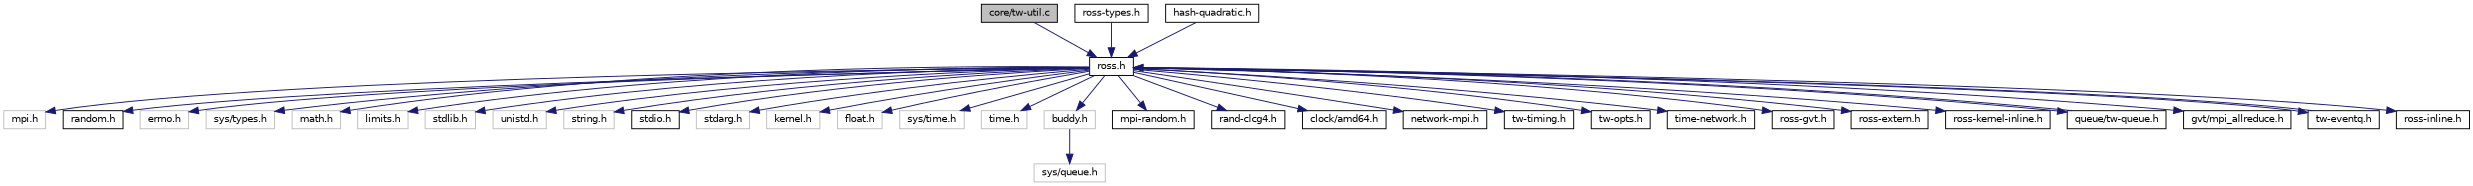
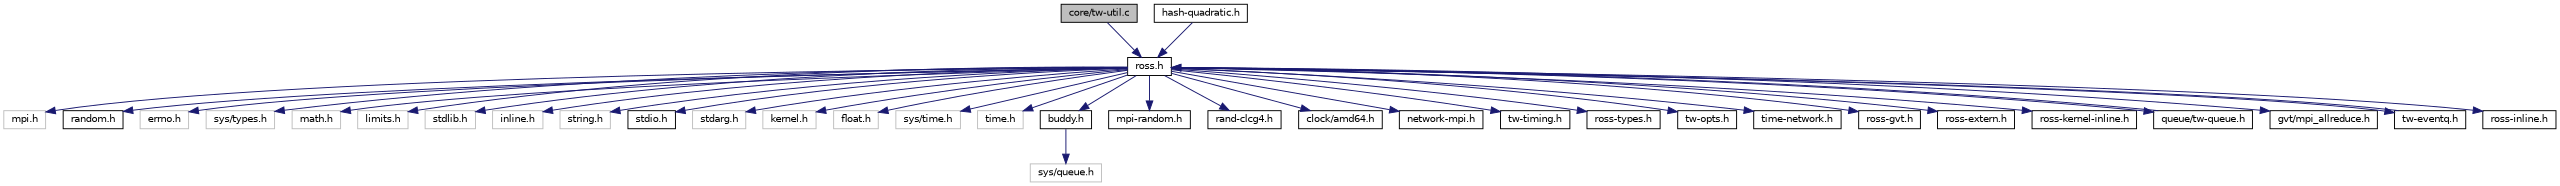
(1112, 35) -> (1375, 86)
(520, 120) -> (518, 120)
(1070, 120) -> (1066, 120)
